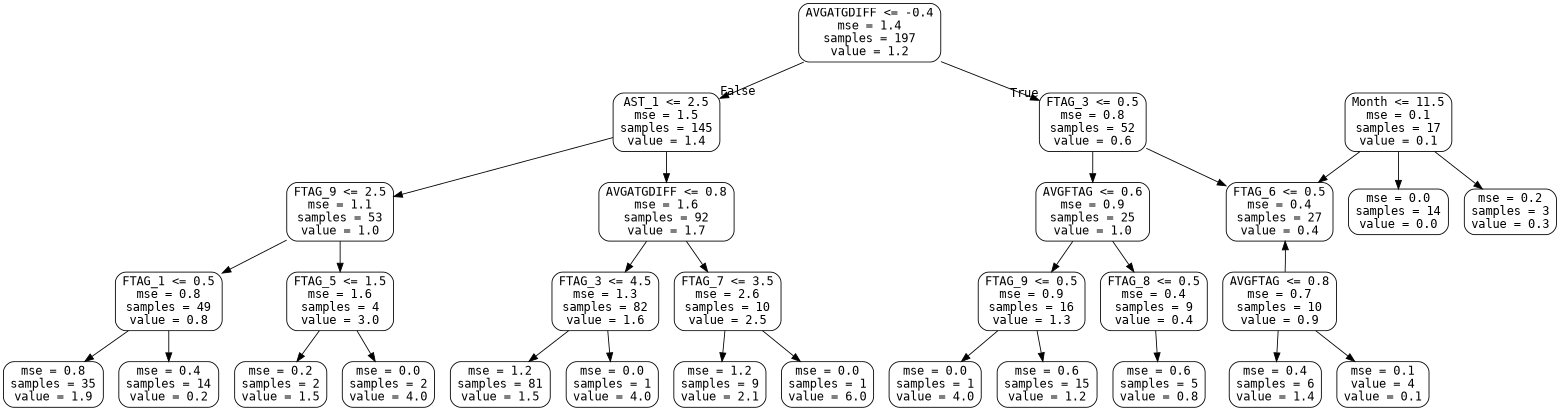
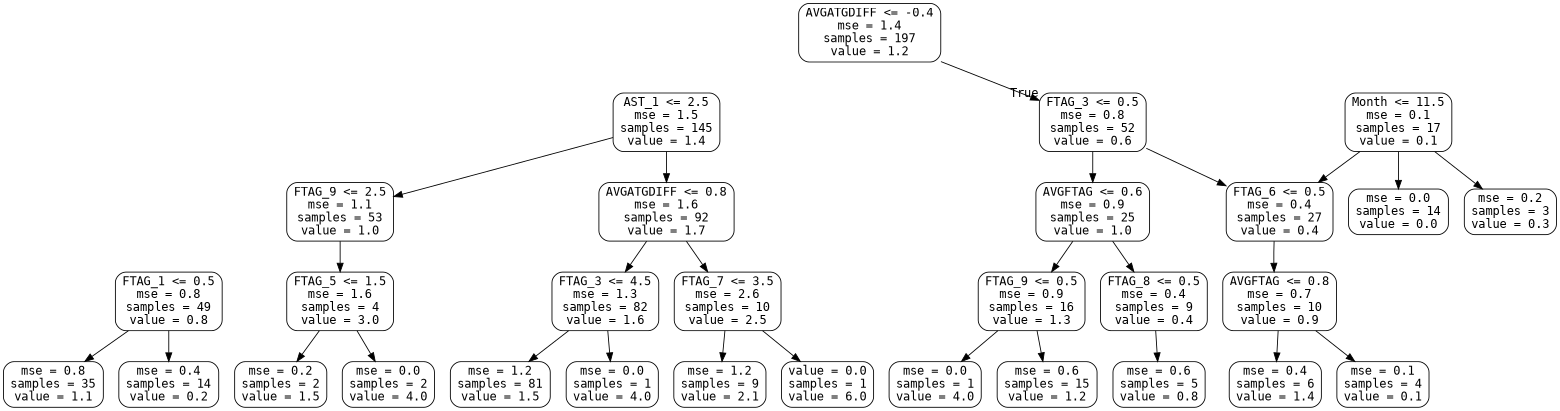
(766, 78) -> none
(258, 255) -> none
(1285, 261) -> (1274, 252)
(53, 384) -> (53, 384)
(828, 384) -> (828, 384)
(1383, 384) -> (1383, 384)
